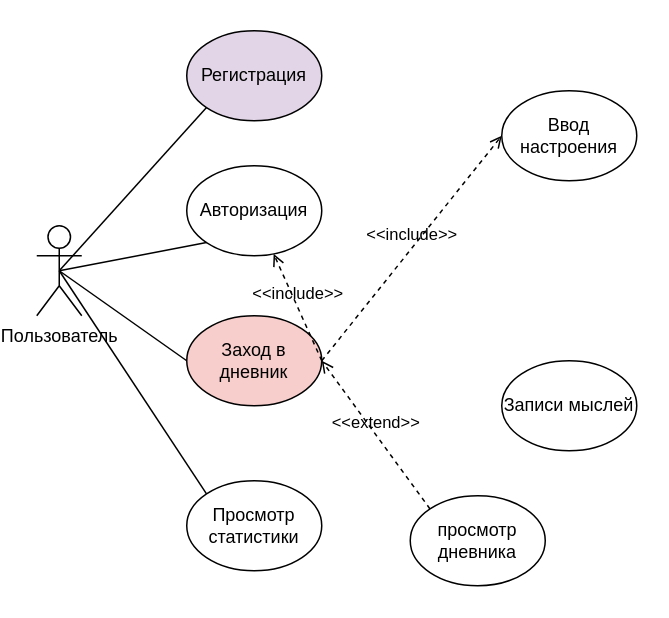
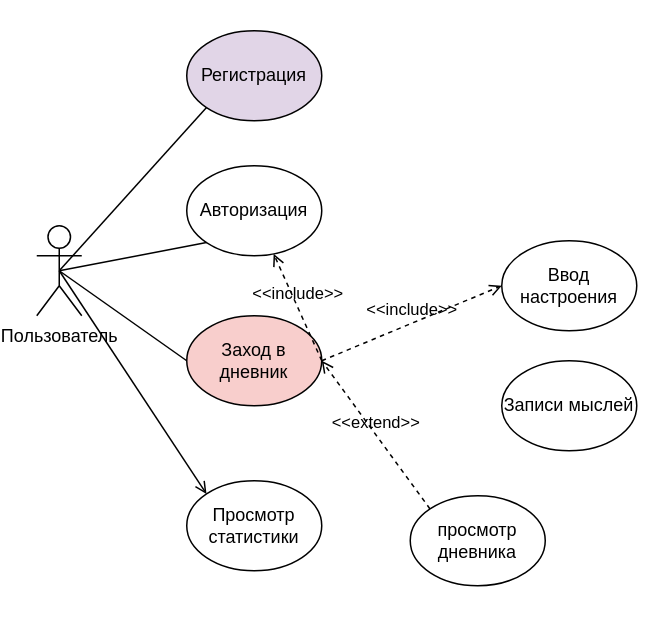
(569, 136) -> (569, 286)
(203, 489) -> (203, 489)
